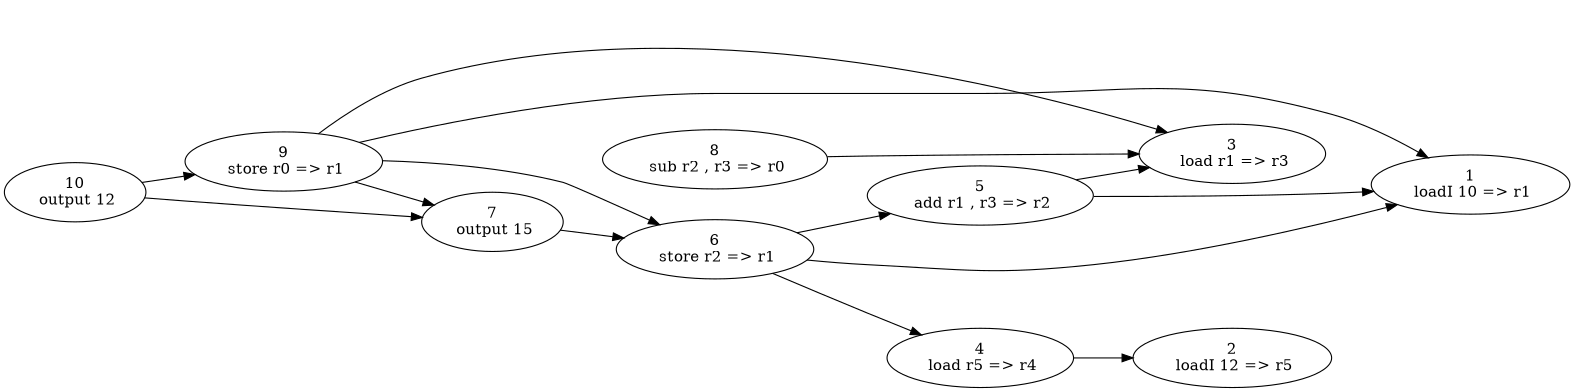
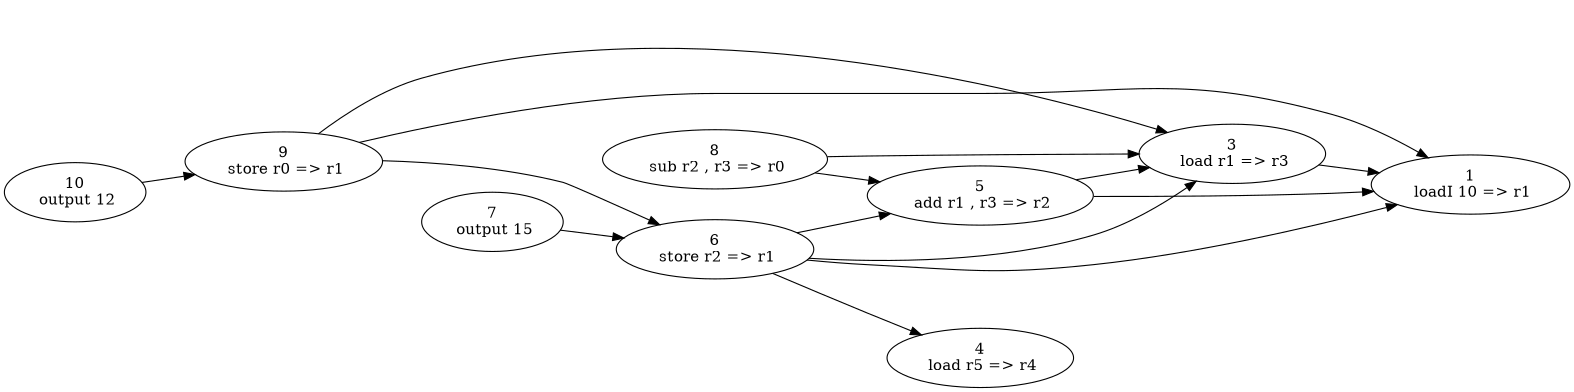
none -> (1343, 168)
none -> (842, 177)
(389, 192) -> none
(278, 208) -> none
none -> (1005, 253)
(1232, 358) -> none
